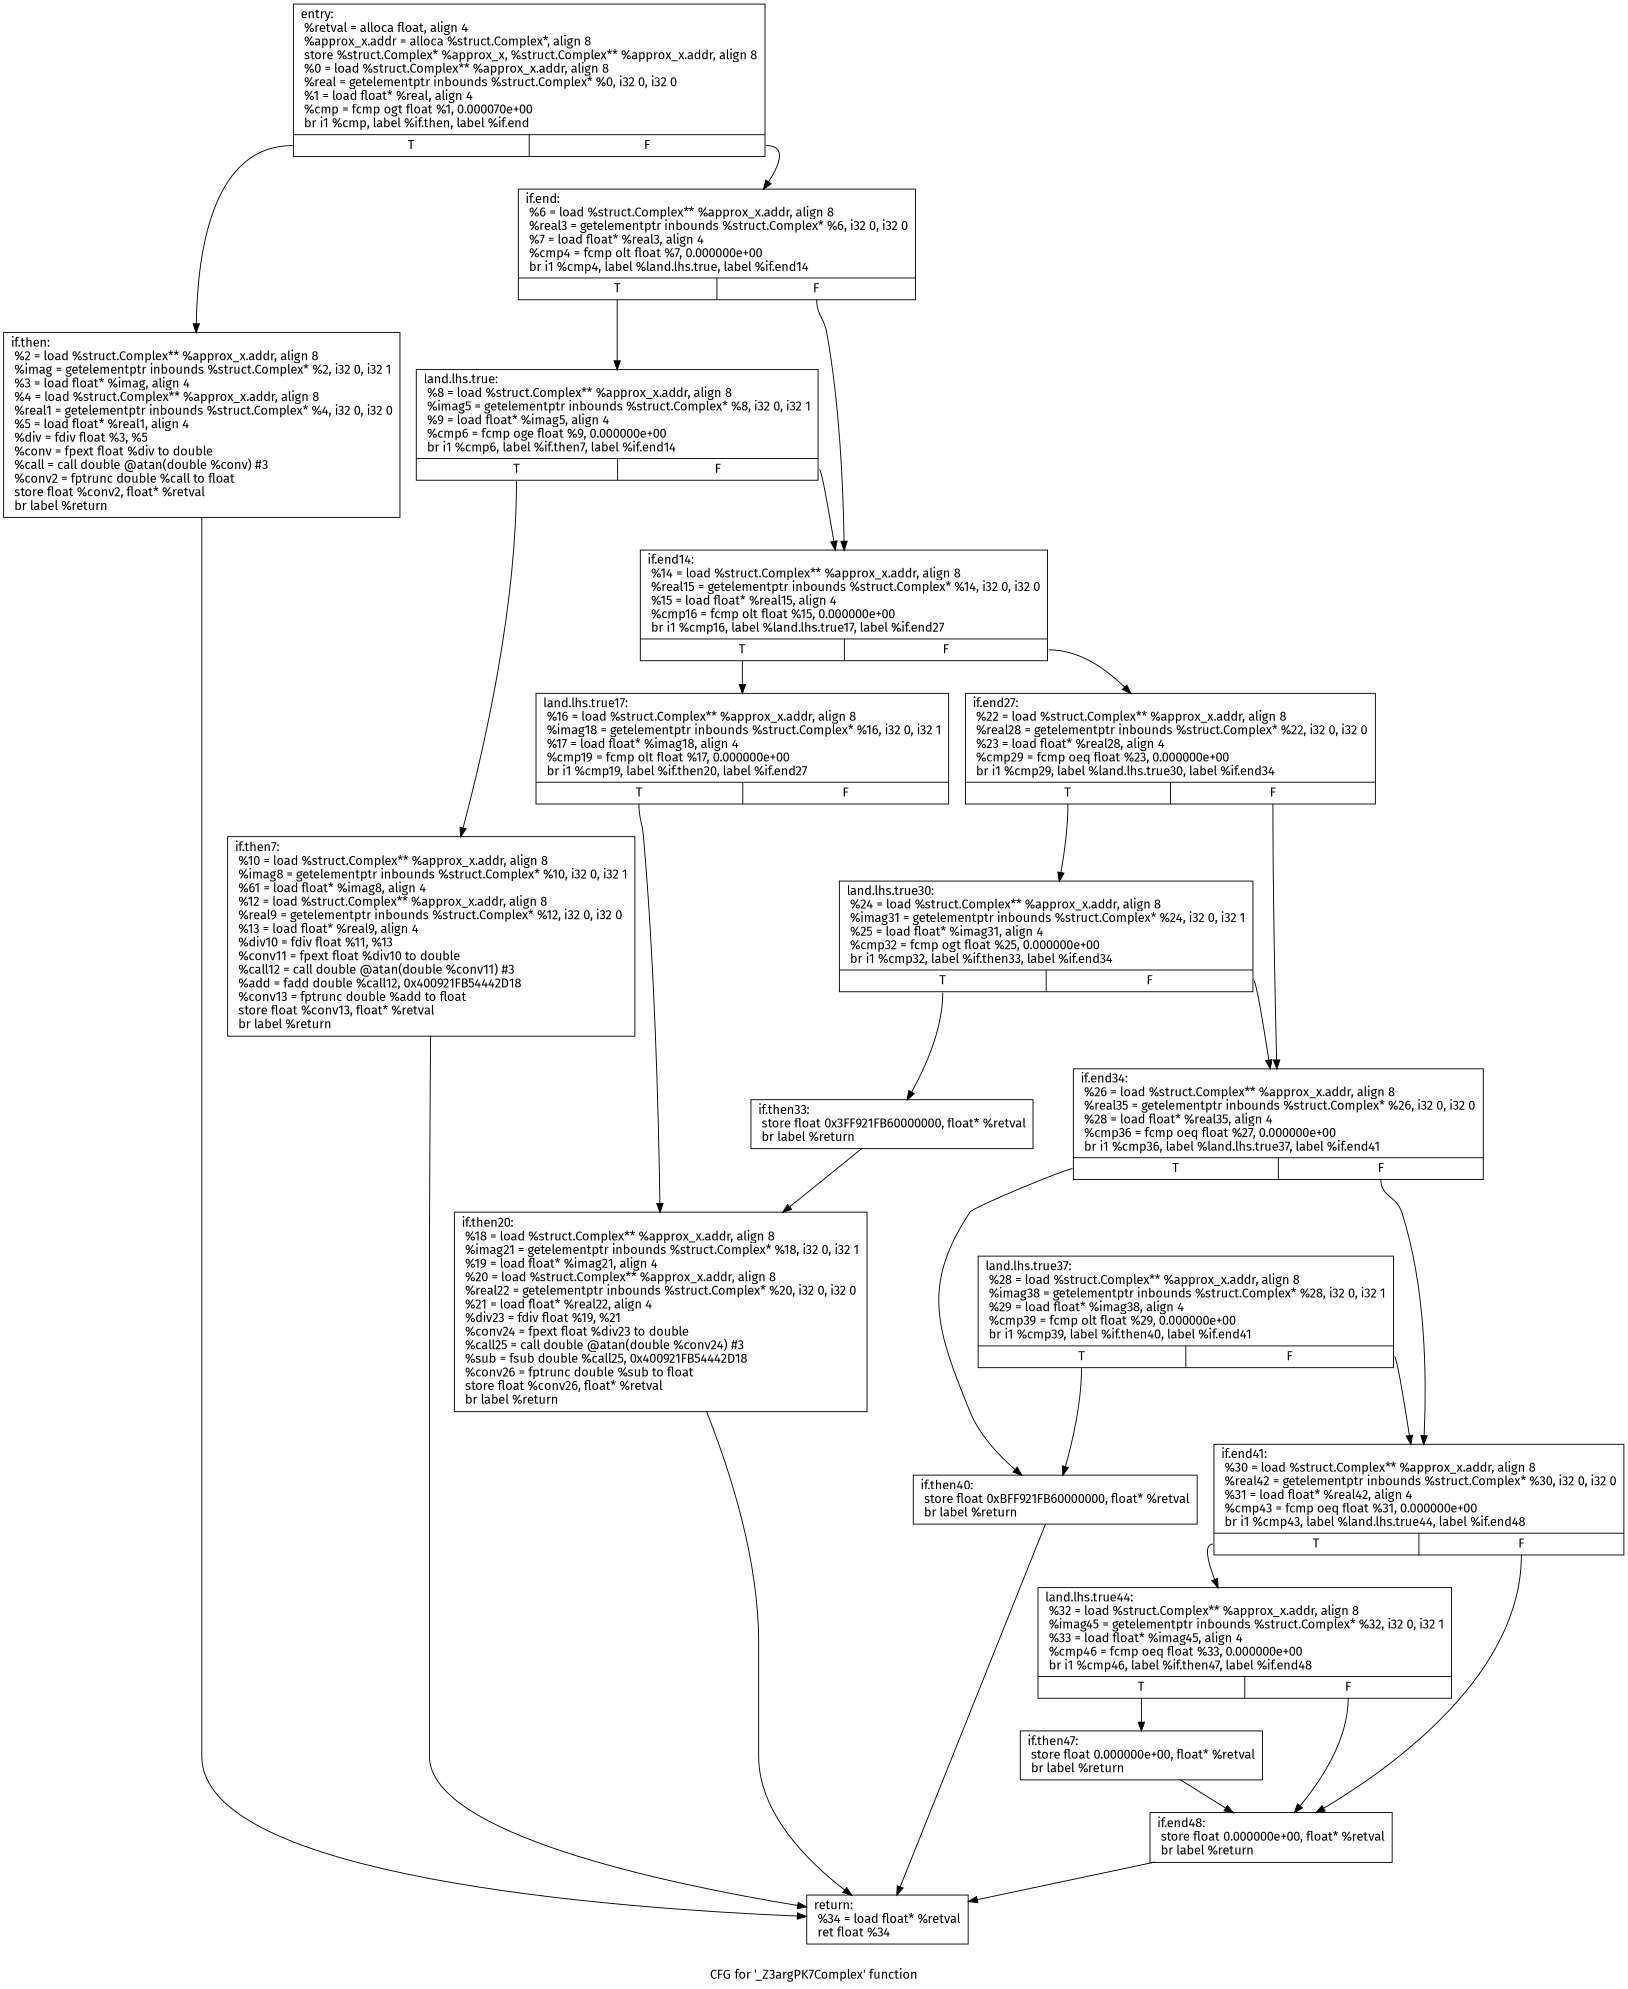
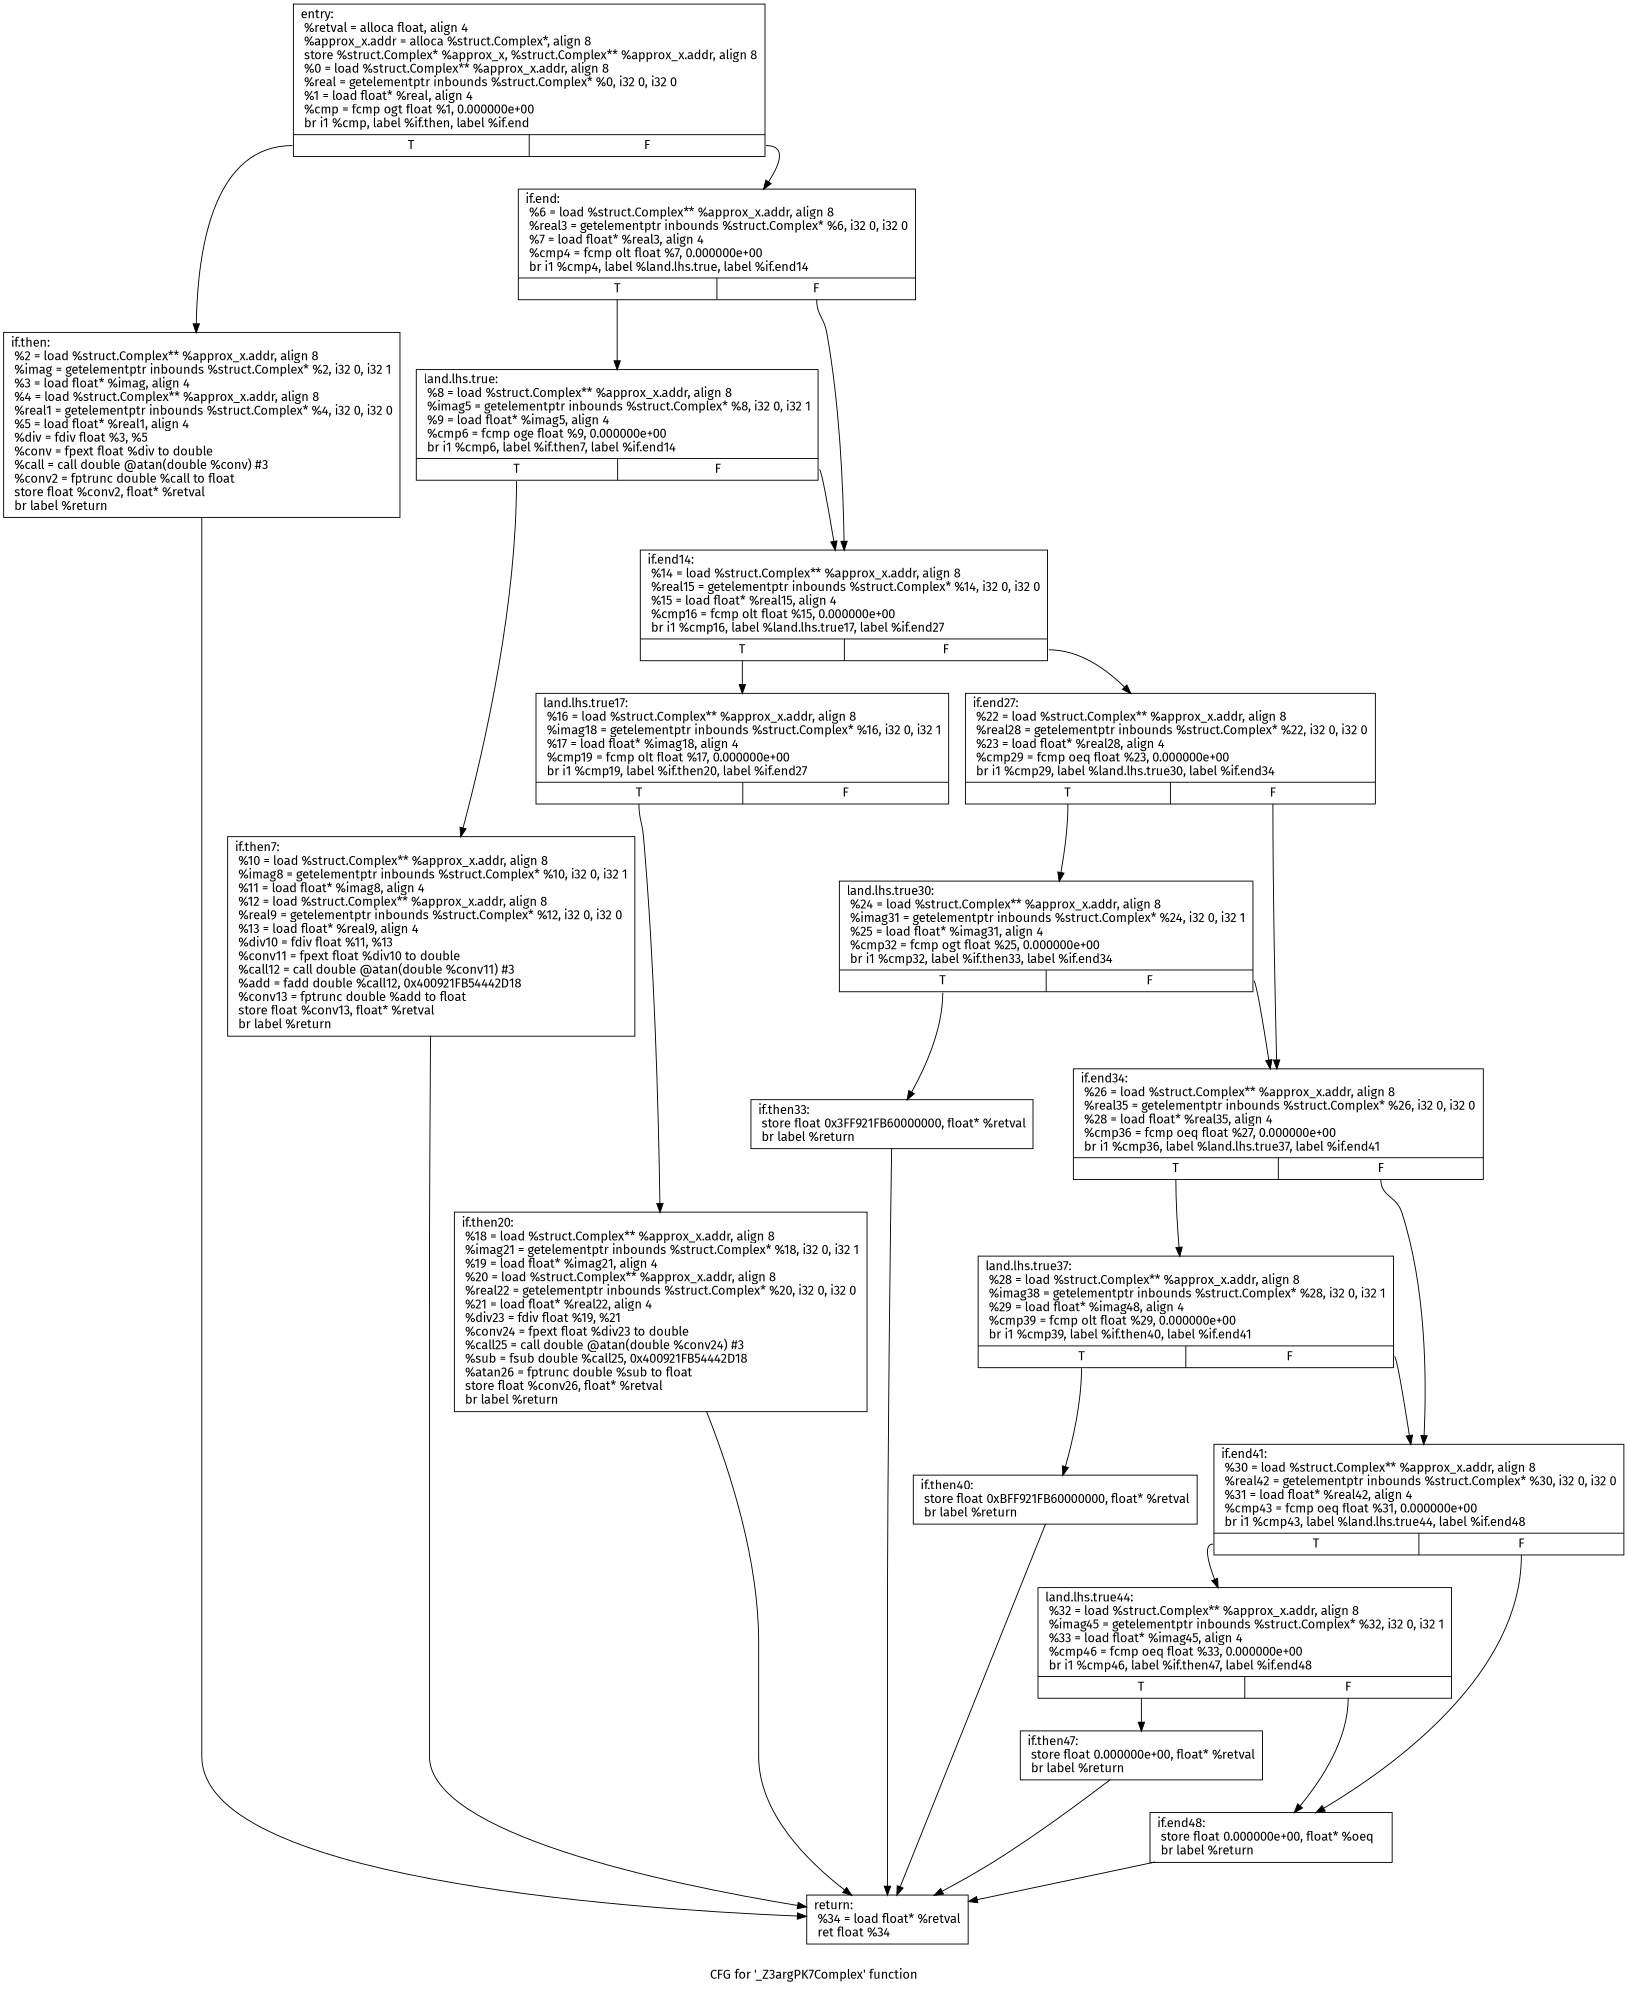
(417, 110) -> (418, 110)
(331, 888) -> (330, 888)
(826, 1177) -> (888, 1517)
(939, 1292) -> (1177, 1213)
(1085, 1307) -> (1085, 1307)
(578, 1373) -> (577, 1373)
(1203, 1794) -> (1029, 1839)
(1271, 1837) -> (1266, 1837)
